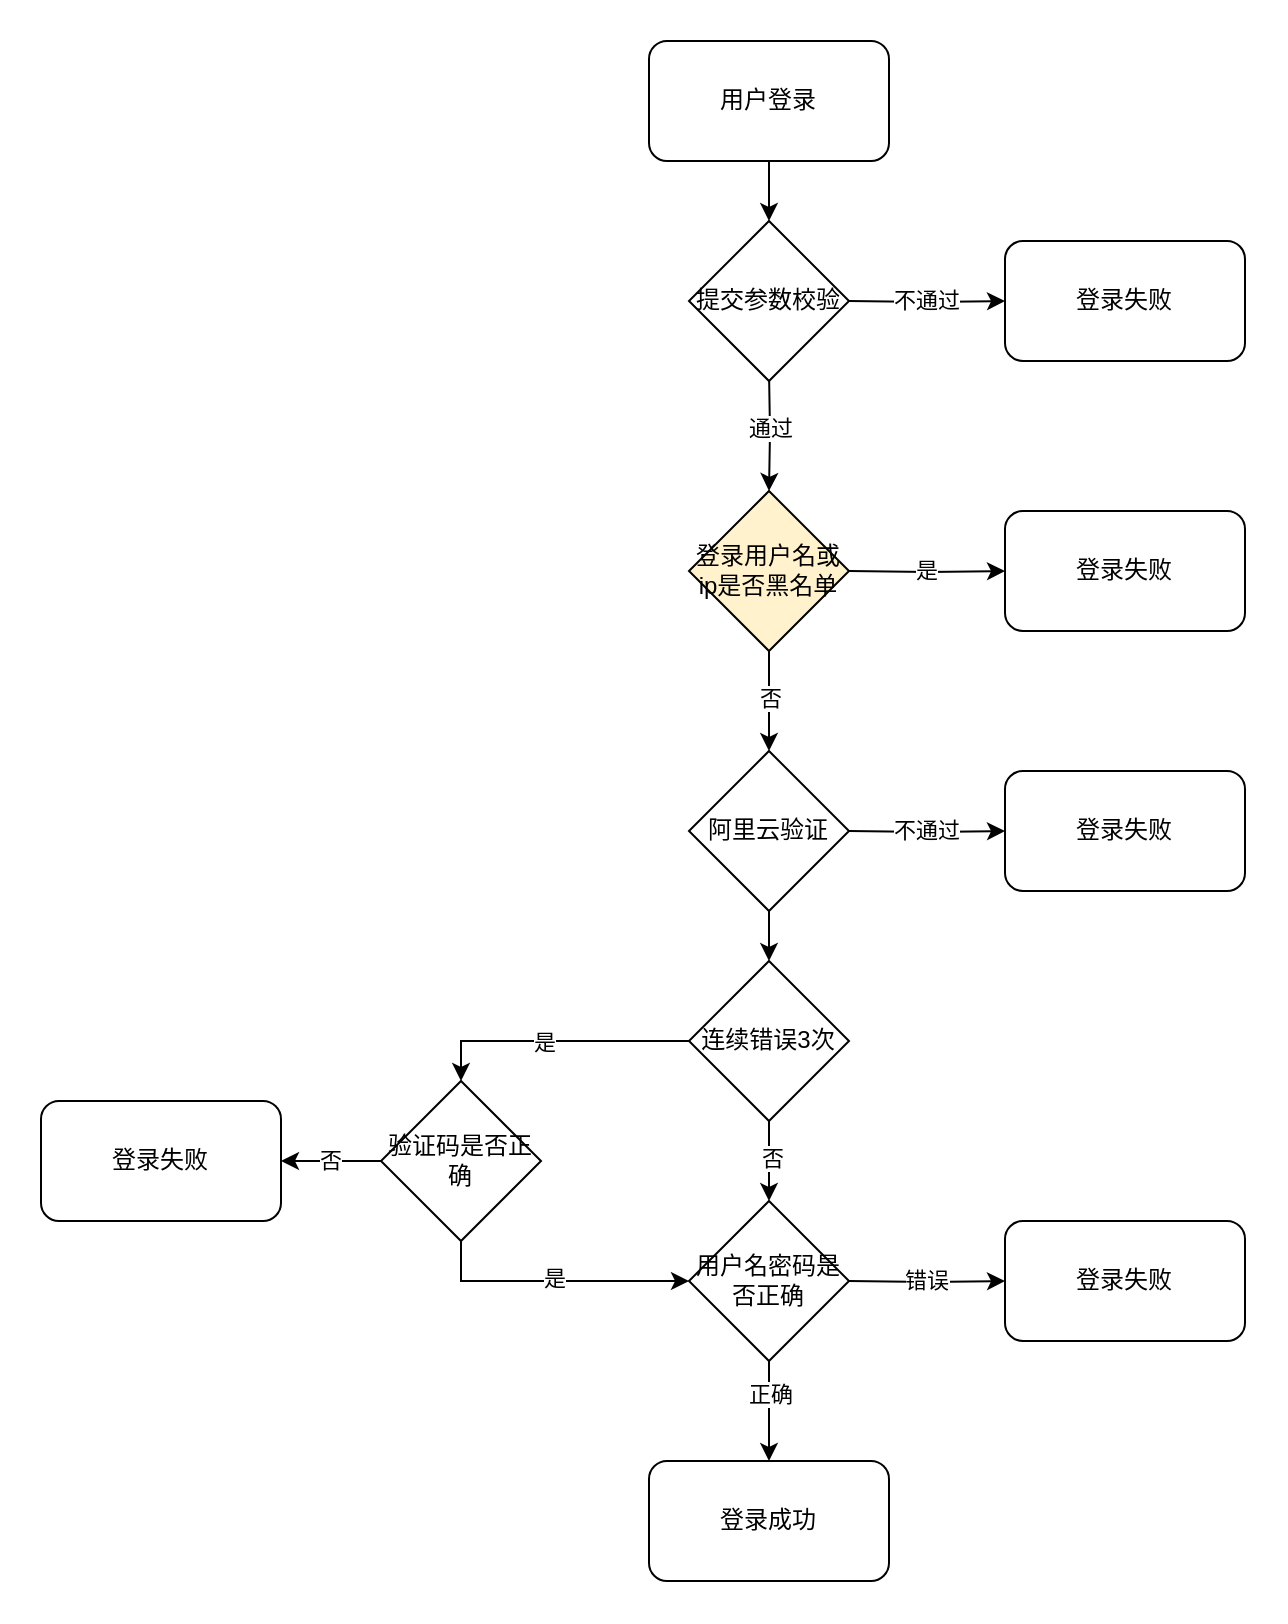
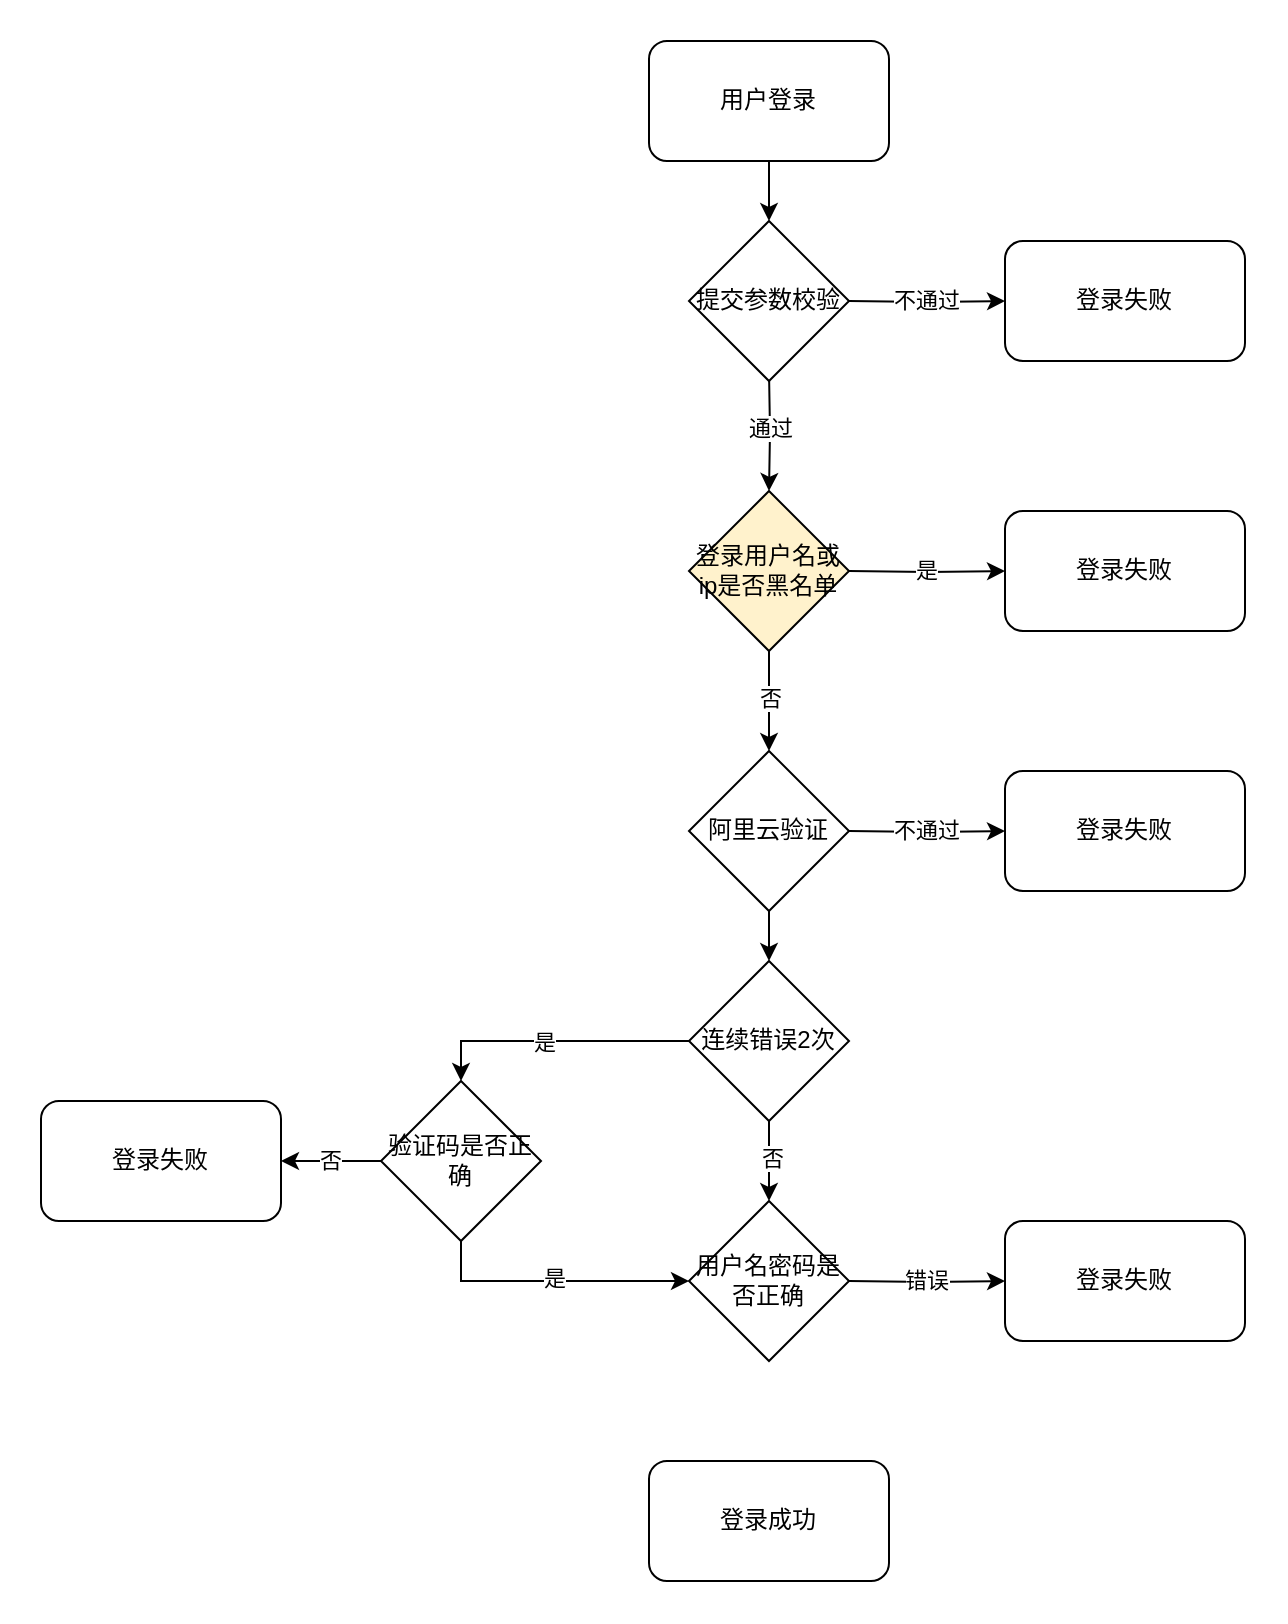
(769, 1041) -> (769, 1041)
(769, 1404) -> none
